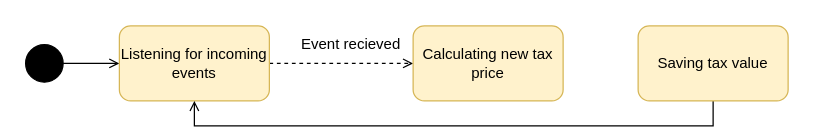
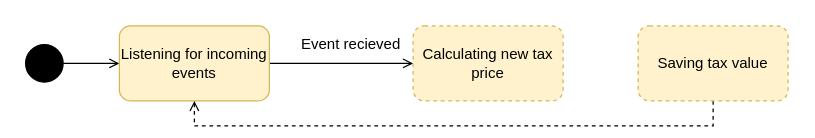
(341, 63) -> (341, 63)
(488, 63) -> (488, 63)
(713, 63) -> (713, 63)
(456, 126) -> (456, 126)
